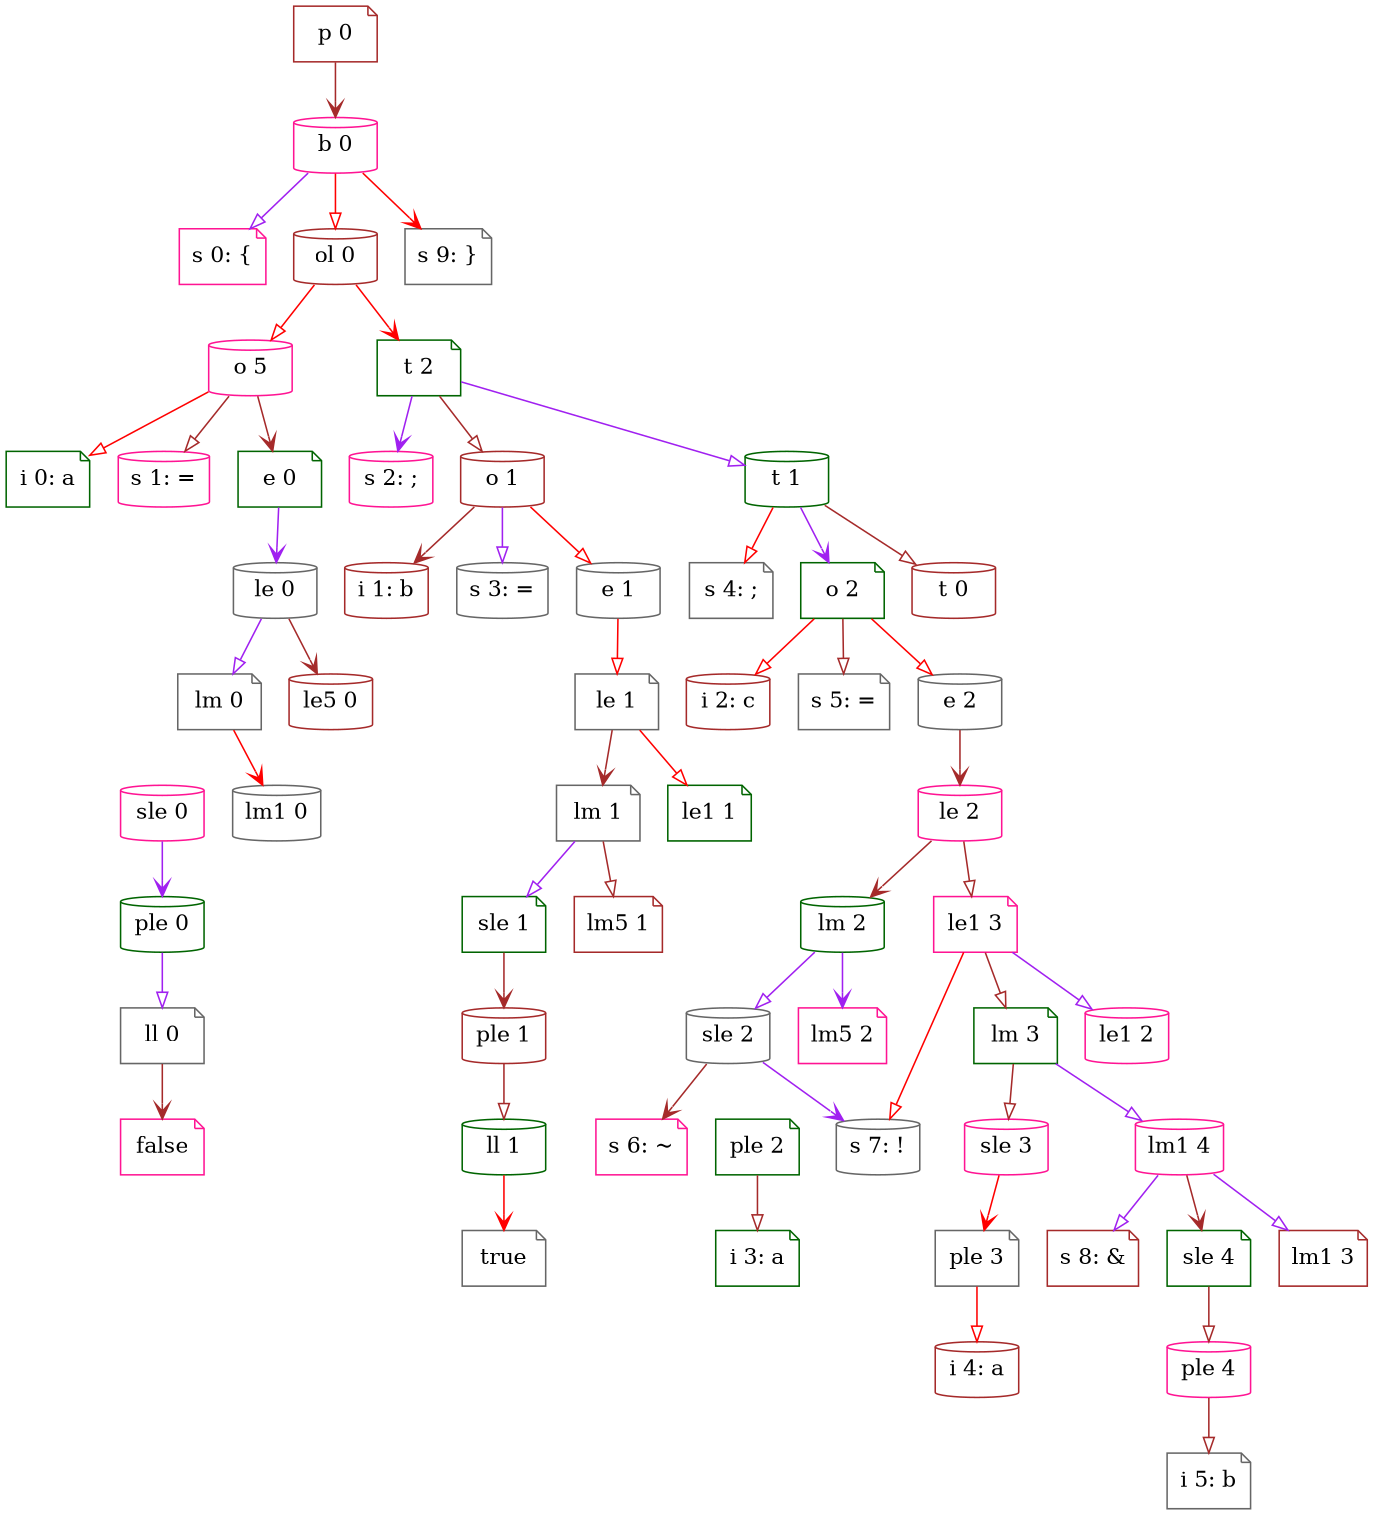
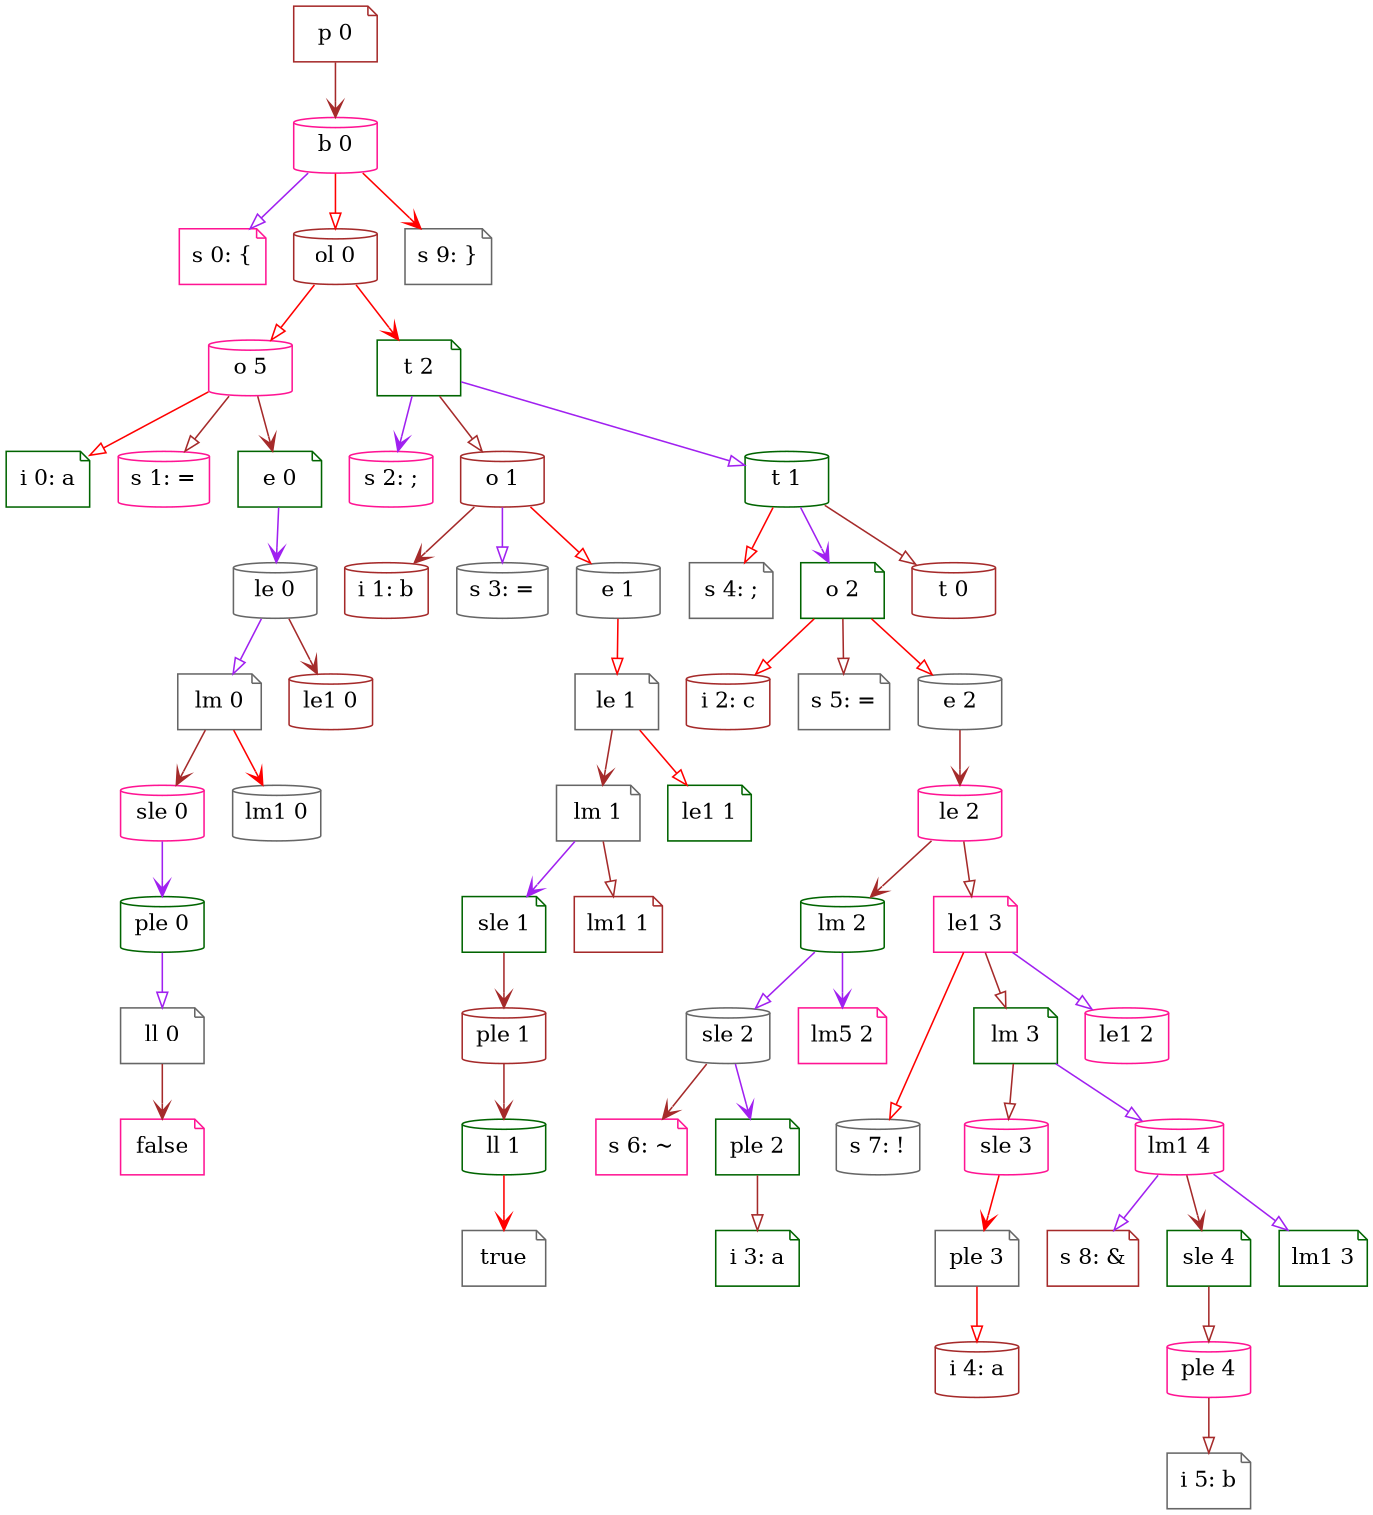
(331, 702) -> (331, 702)
none -> (194, 751)
(556, 863) -> (556, 863)
(618, 924) -> (618, 924)
(504, 1084) -> (504, 1084)
(797, 1087) -> (741, 1084)
(1323, 1258) -> (1323, 1258)
